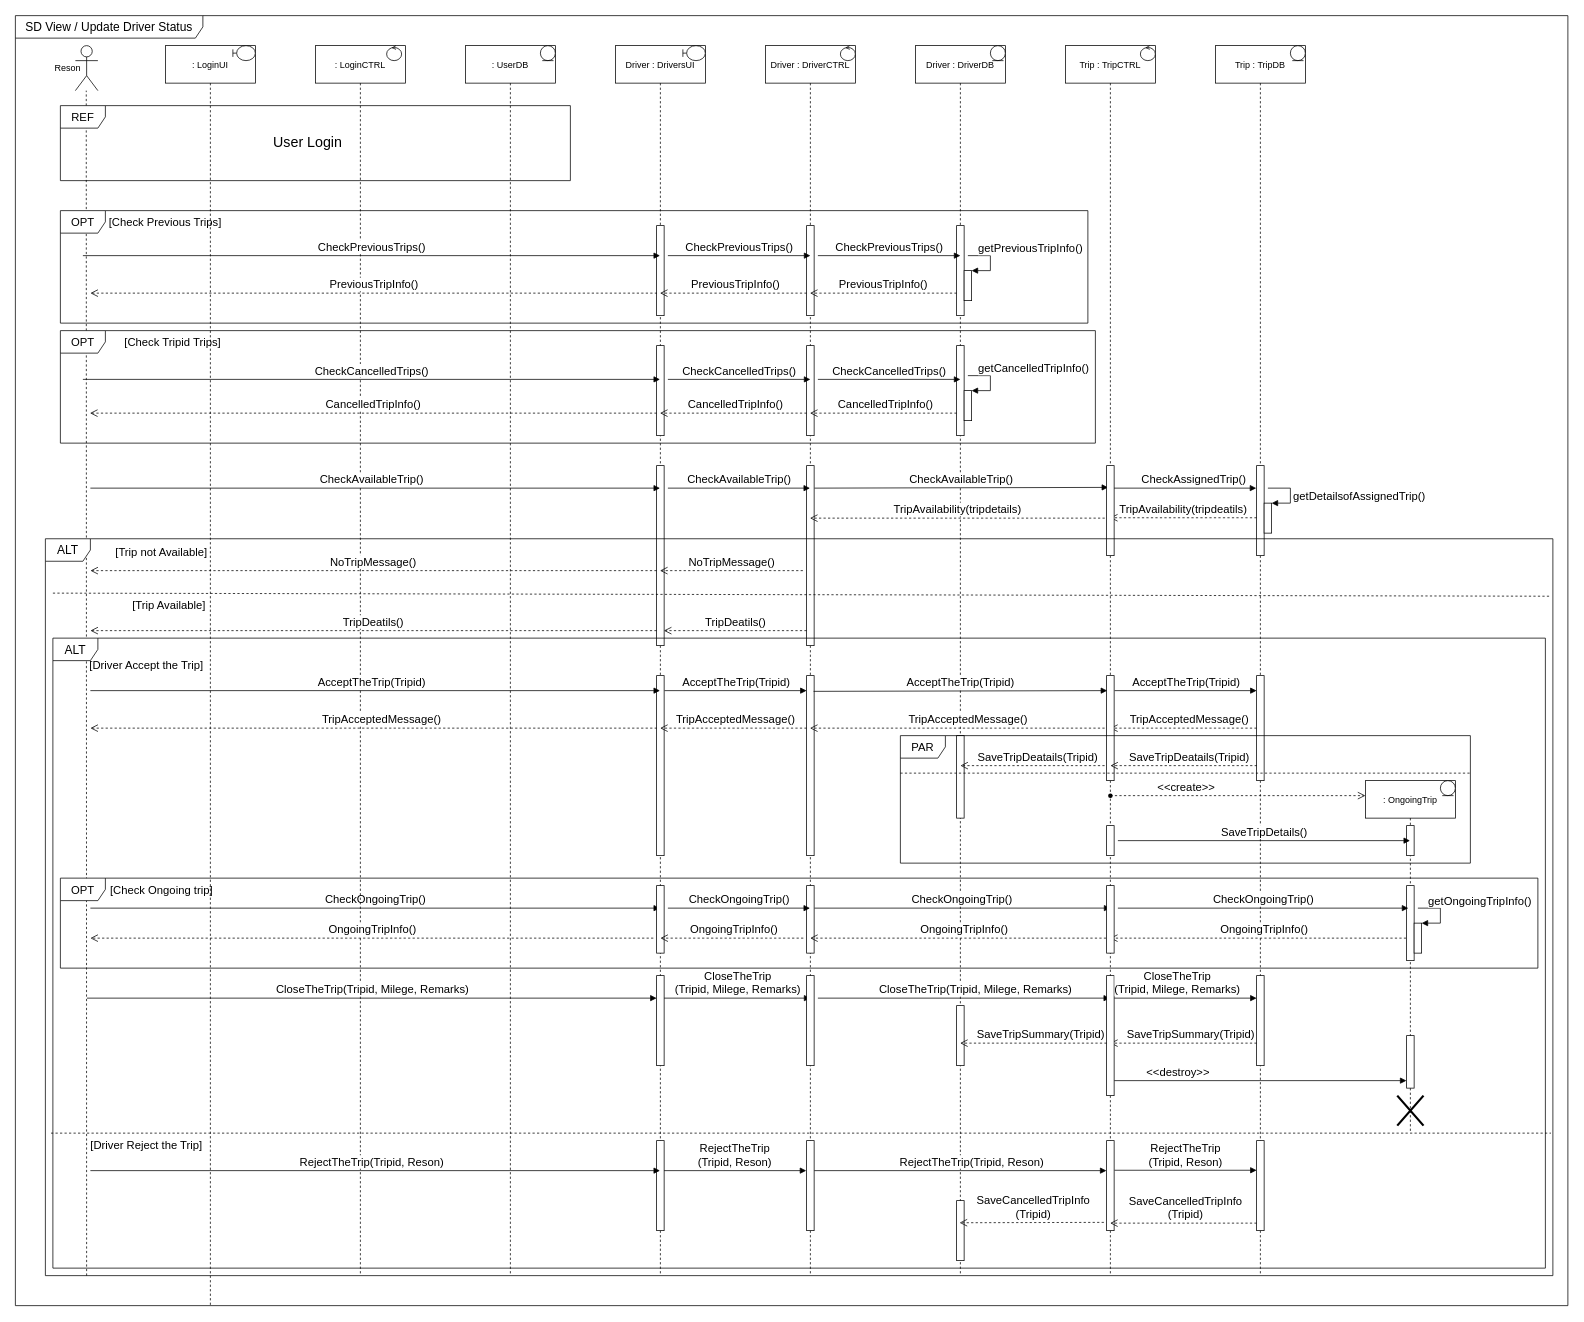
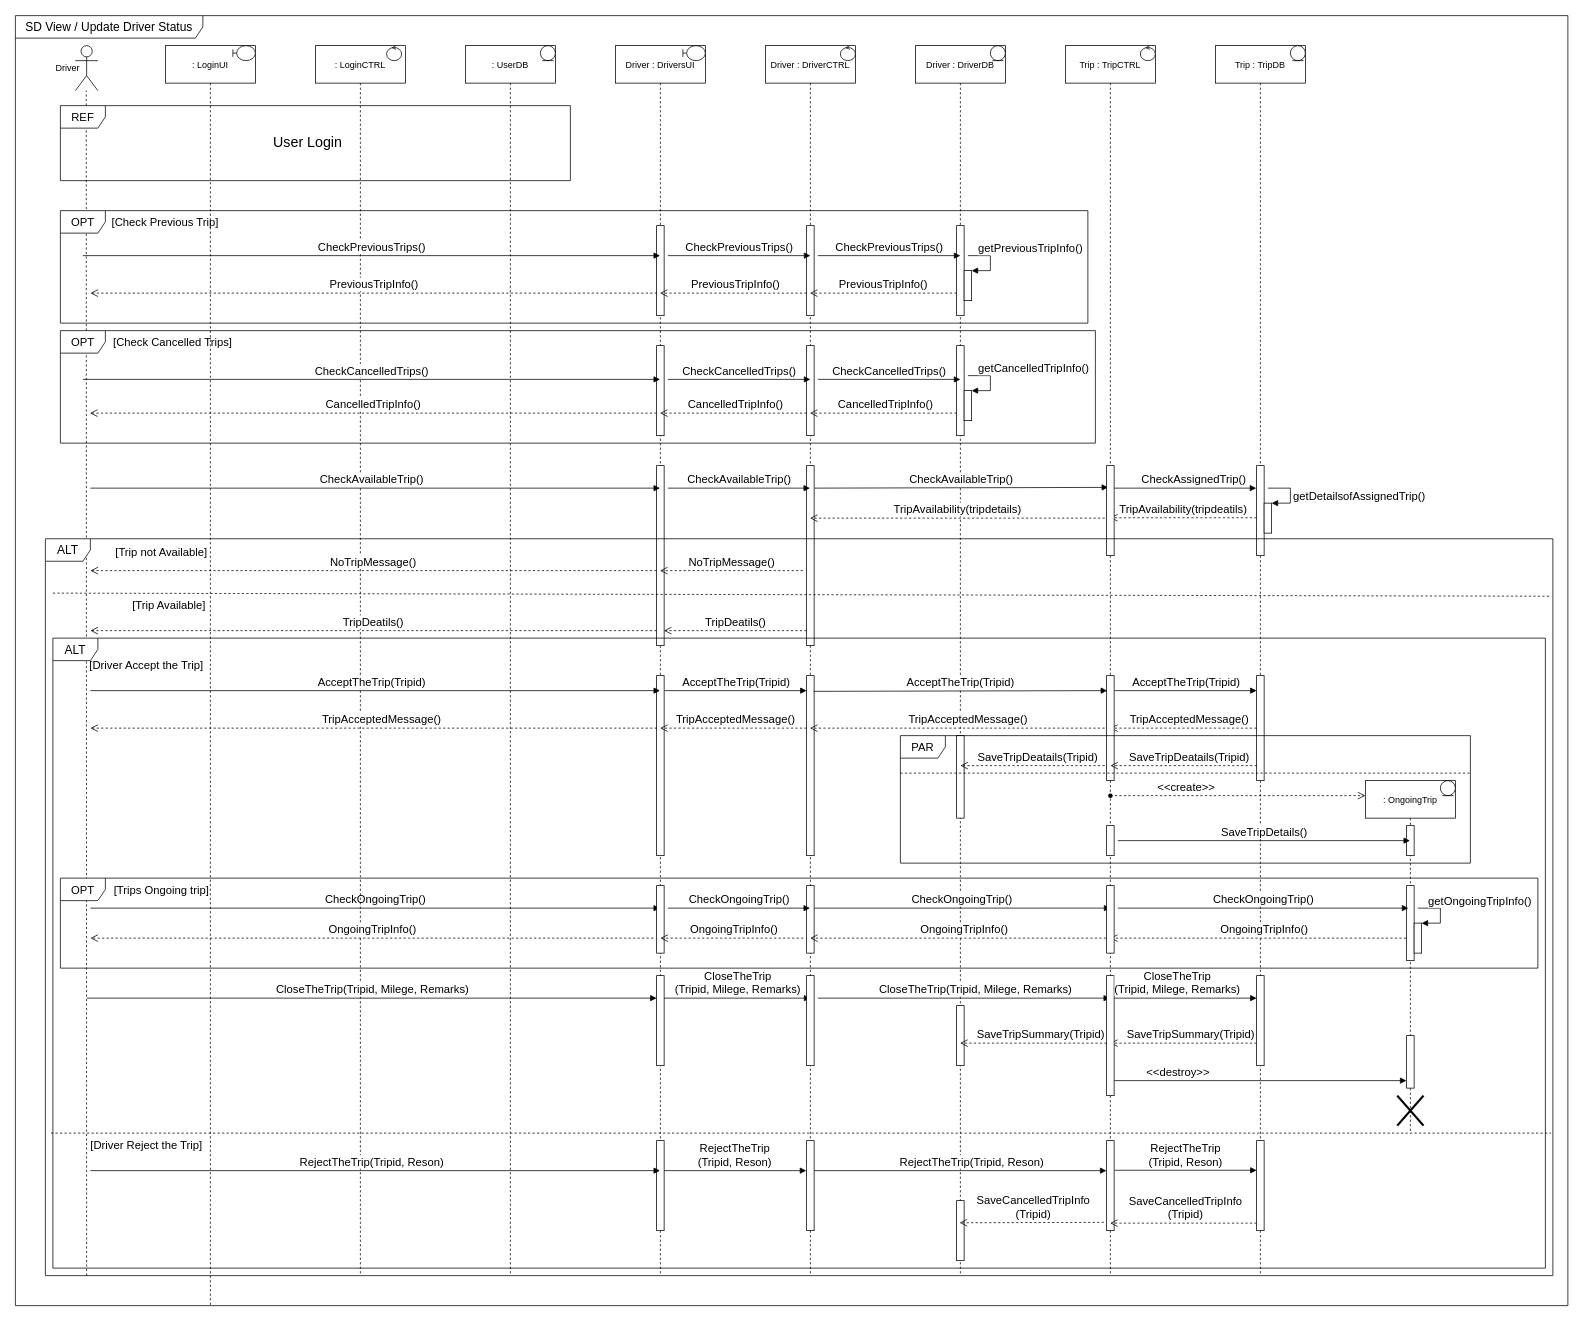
(68, 68) -> (68, 68)
(165, 222) -> (165, 222)
(173, 342) -> (173, 342)
(162, 889) -> (162, 889)
